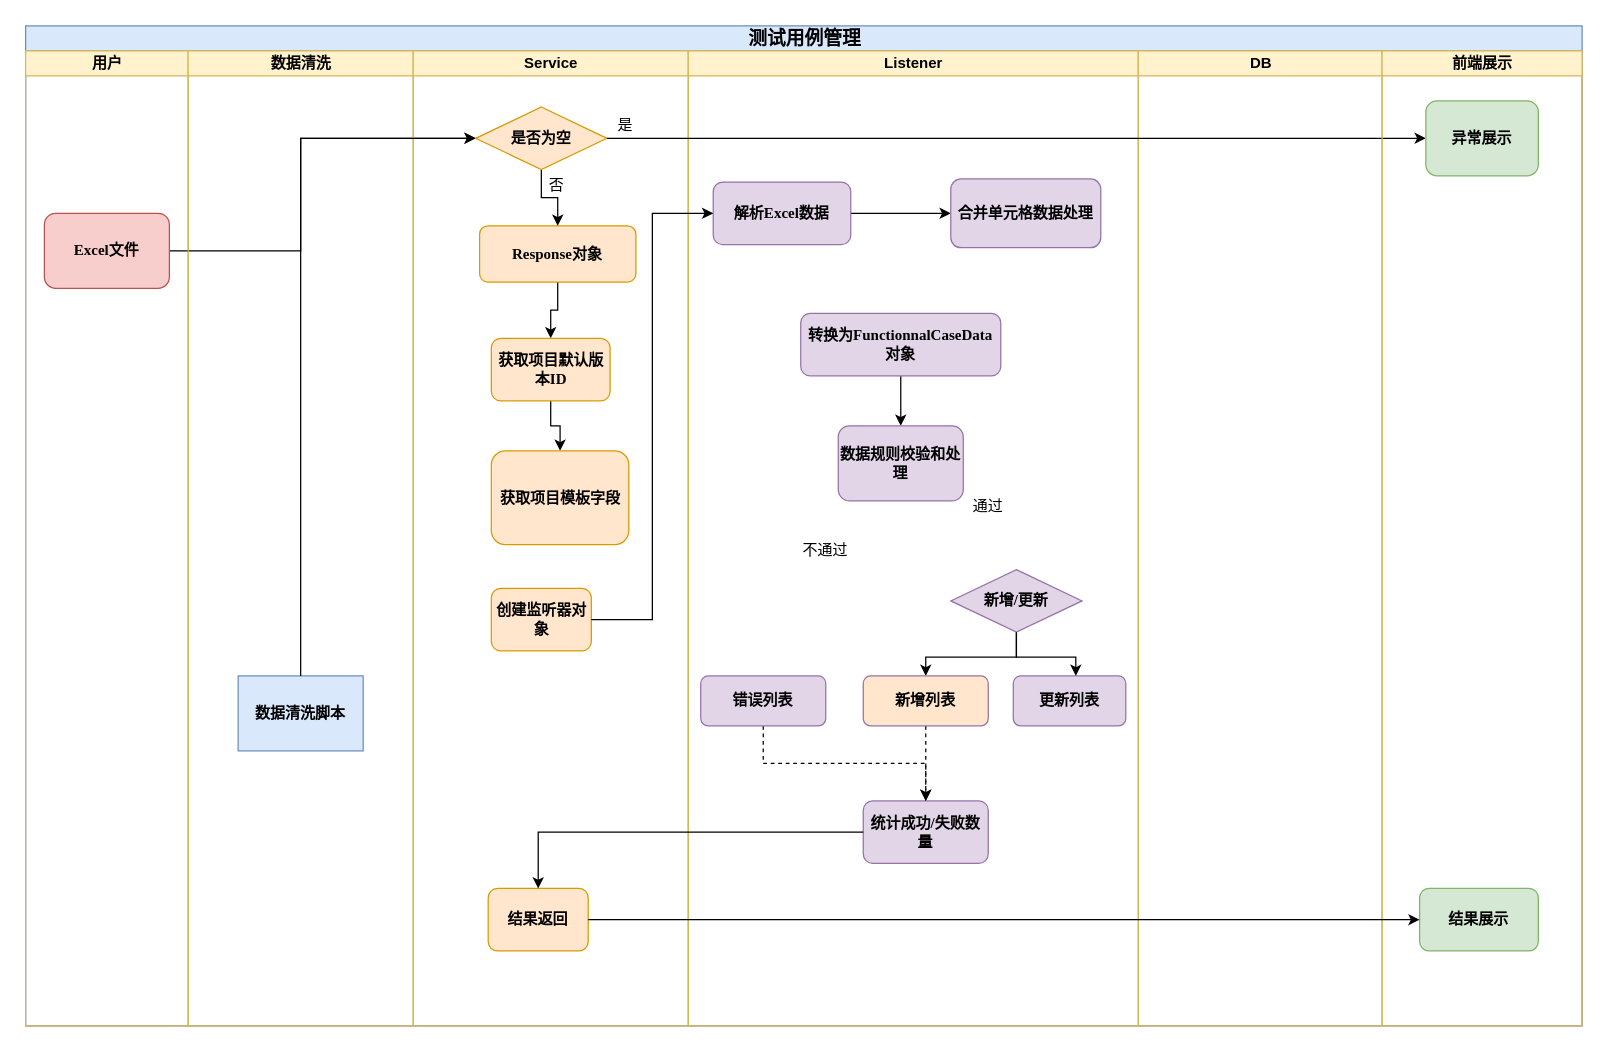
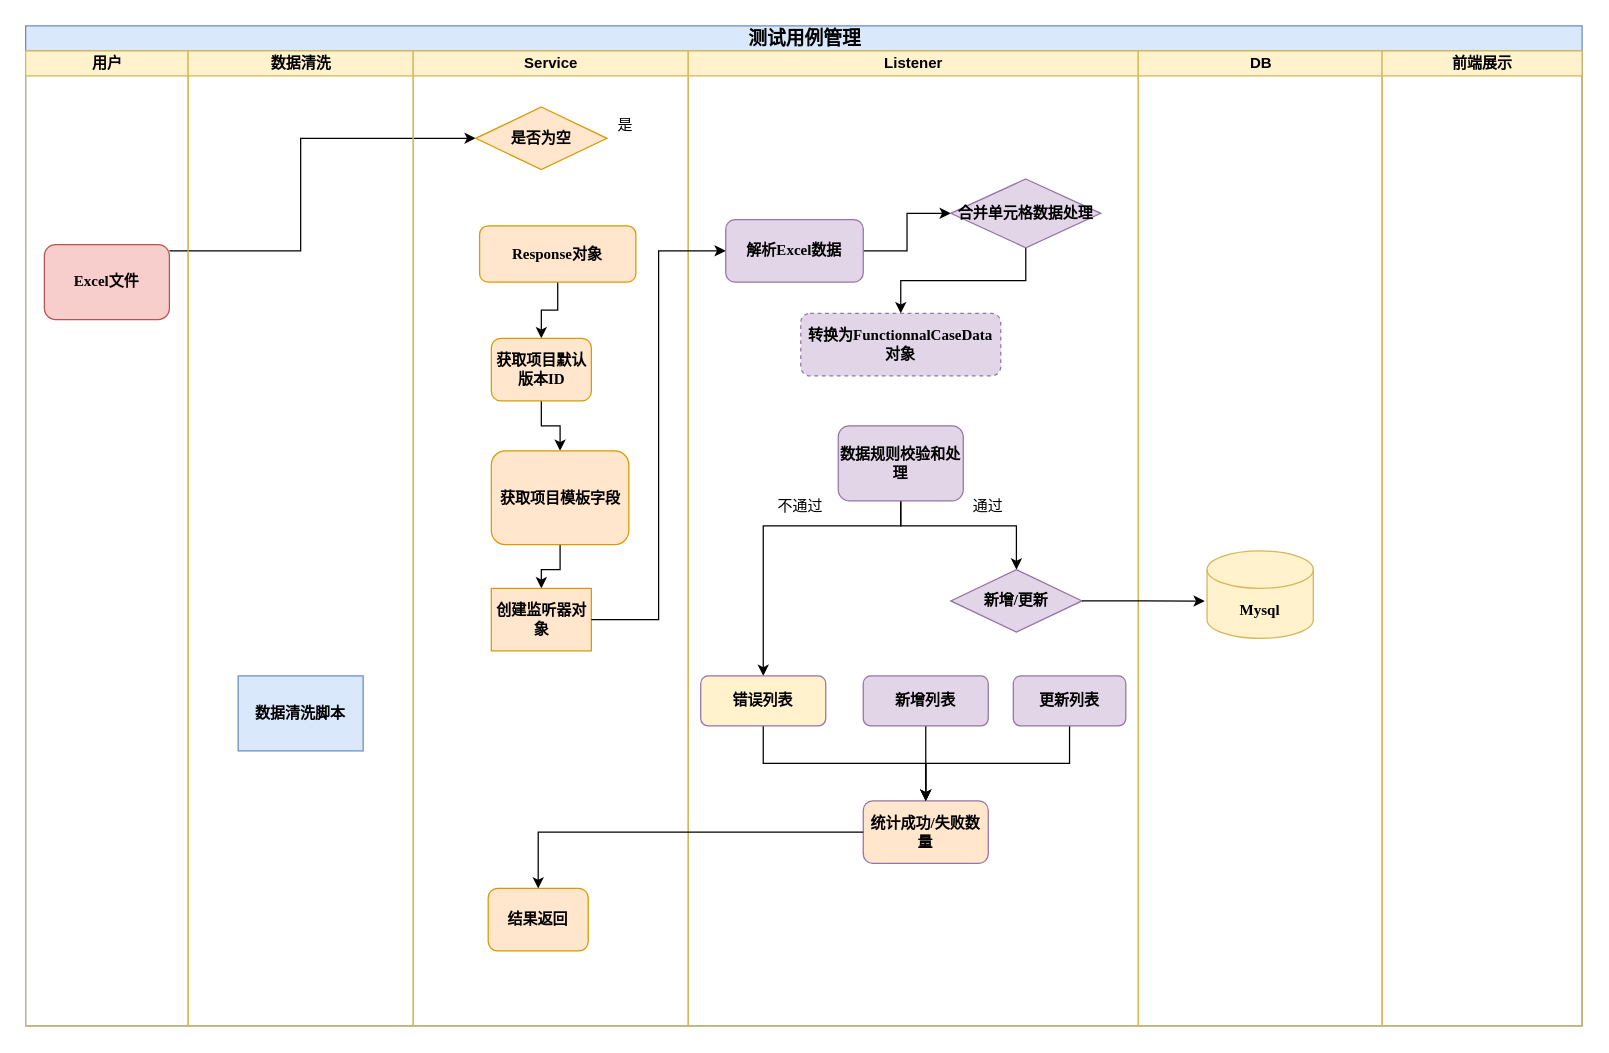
(1012, 138) -> none
(1482, 138) -> none
(557, 185) -> none
(545, 198) -> none
(782, 213) -> (794, 251)
(1026, 213) -> (1026, 213)
(107, 251) -> (107, 282)
none -> (968, 280)
(901, 344) -> (901, 344)
(551, 369) -> (541, 369)
(901, 397) -> none
(301, 463) -> none
none -> (976, 526)
none -> (763, 529)
(826, 551) -> (801, 507)
none -> (559, 569)
none -> (1260, 594)
none -> (1141, 601)
(541, 619) -> (541, 619)
(966, 657) -> none
(1051, 657) -> none
(763, 701) -> (763, 701)
(926, 701) -> (926, 701)
(926, 744) -> (926, 744)
(825, 763) -> (825, 763)
none -> (1017, 763)
(926, 832) -> (926, 832)
(999, 919) -> none
(1479, 919) -> none
